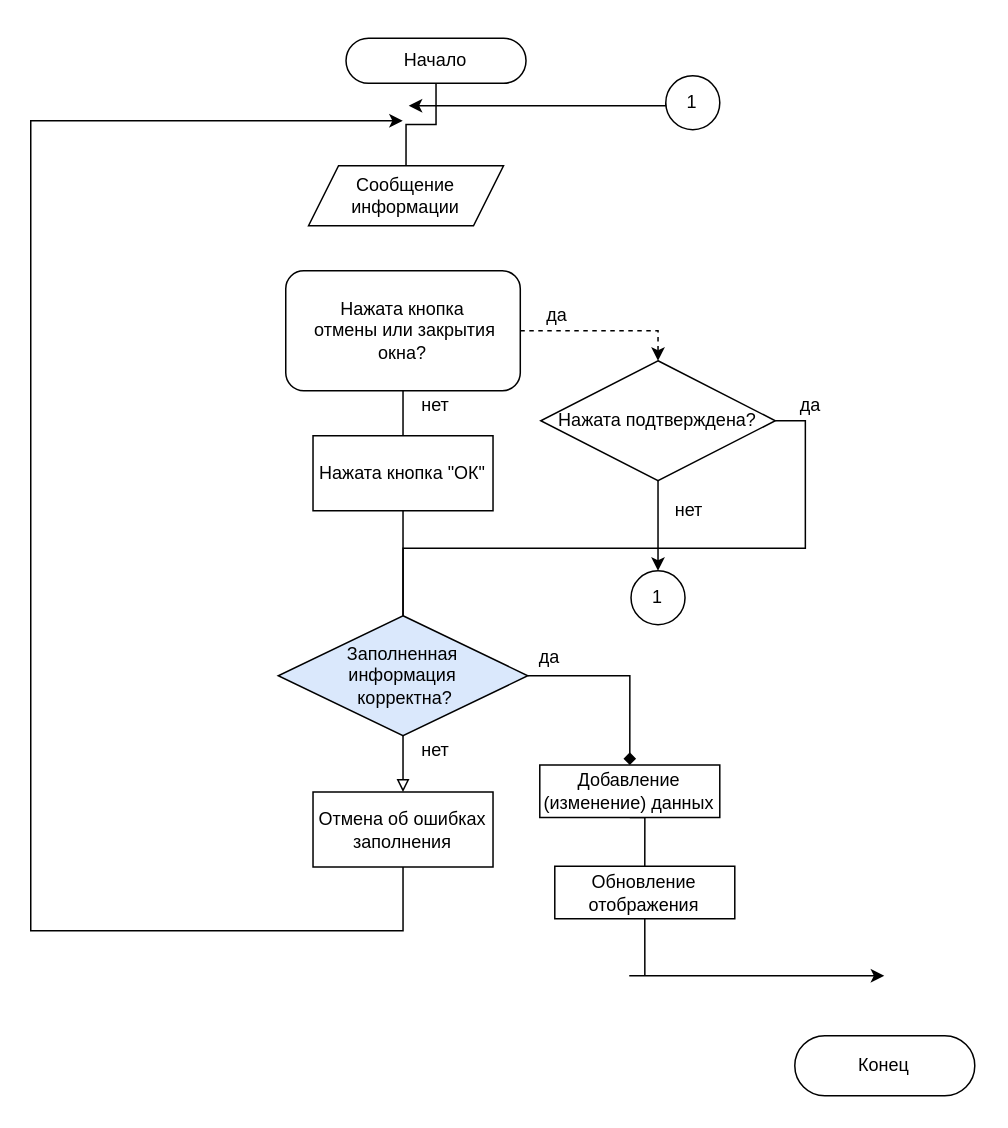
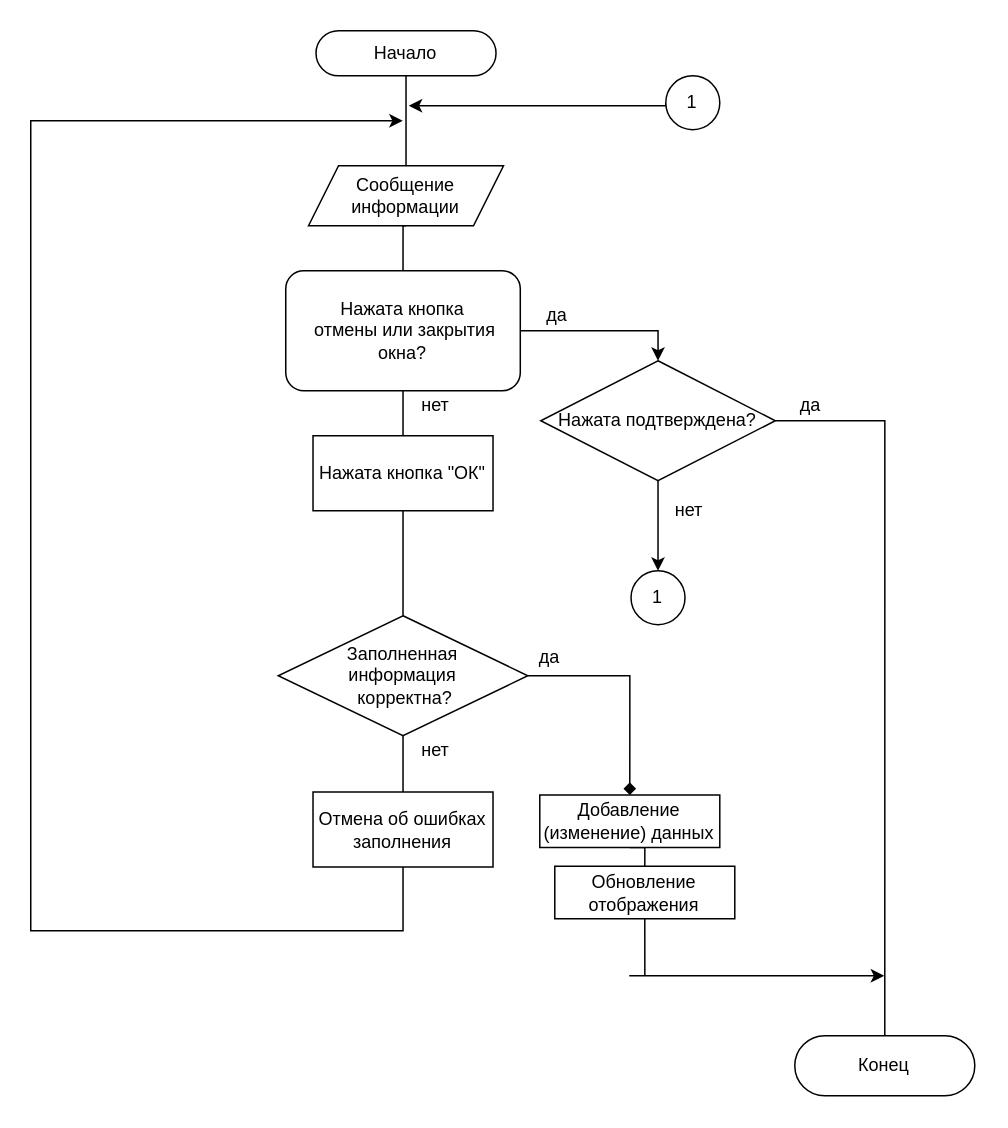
(436, 61) -> (406, 53)
none -> (403, 248)
(599, 331) -> (599, 331)
(670, 548) -> (885, 688)
(403, 676) -> (403, 676)
(403, 778) -> (403, 783)
(630, 791) -> (630, 821)
